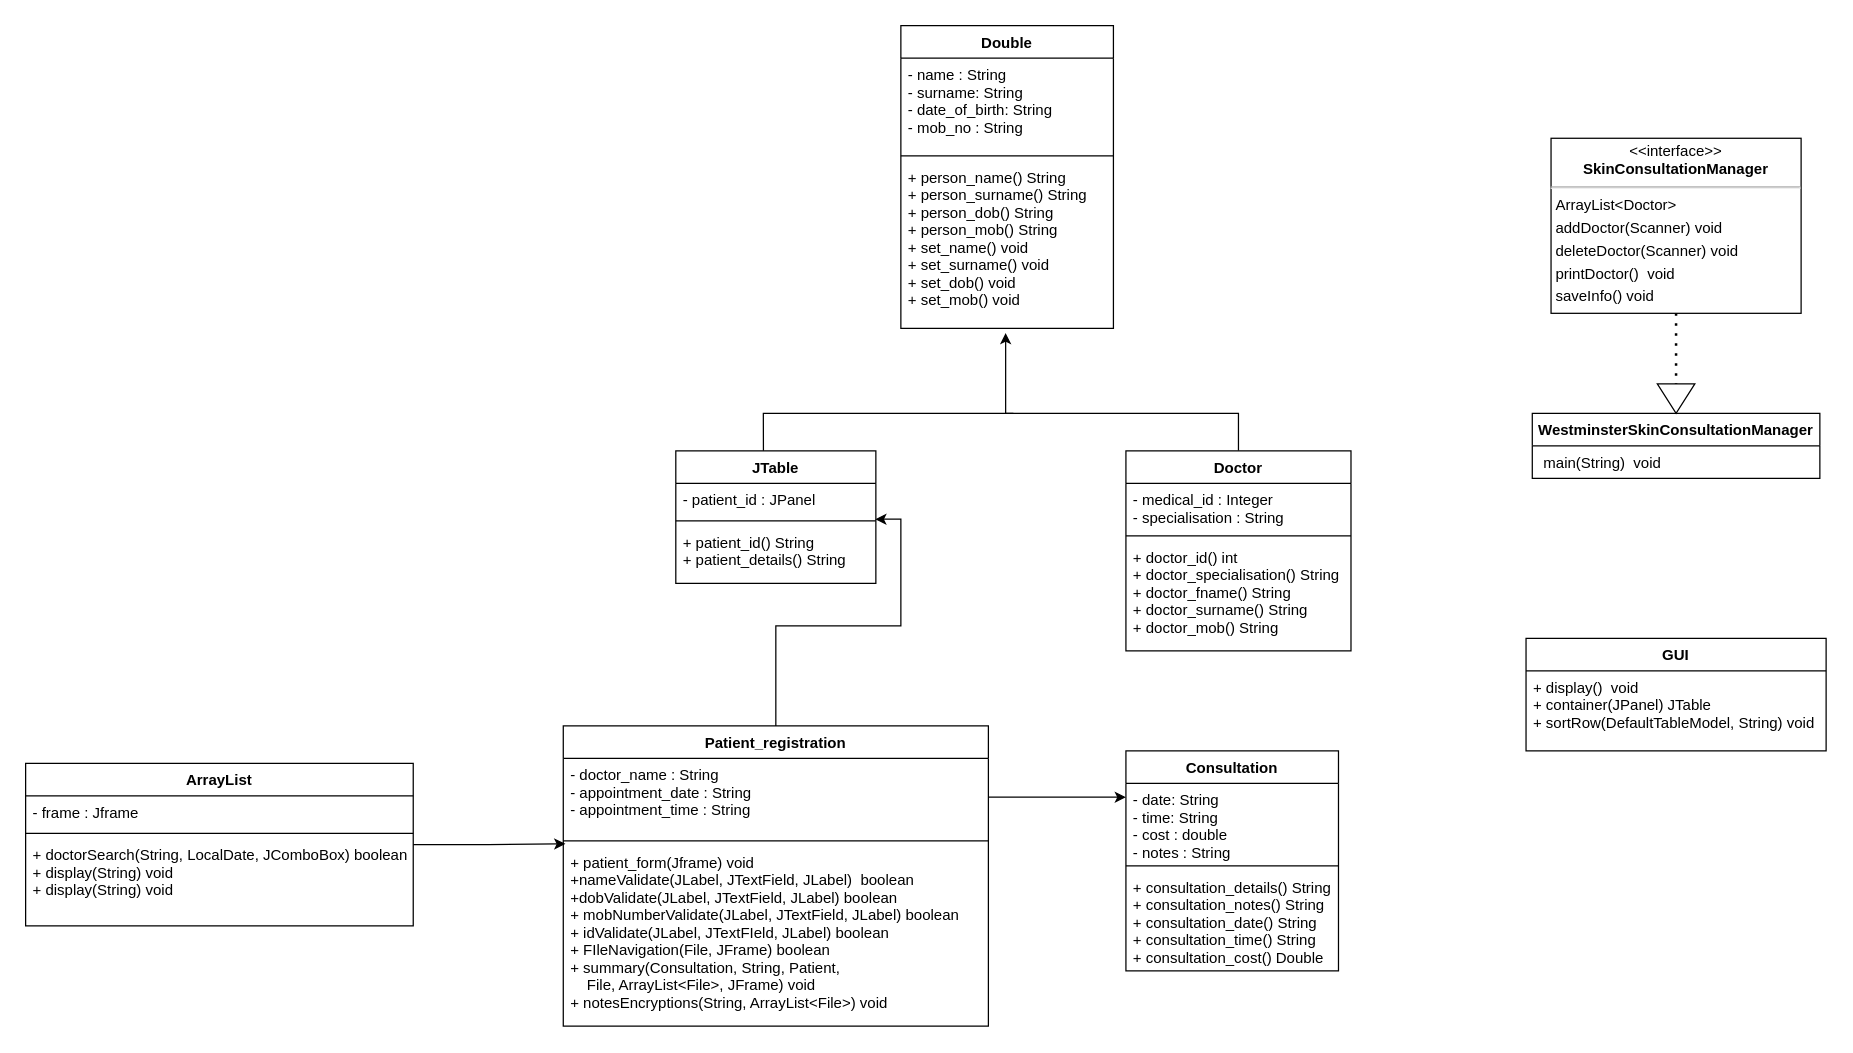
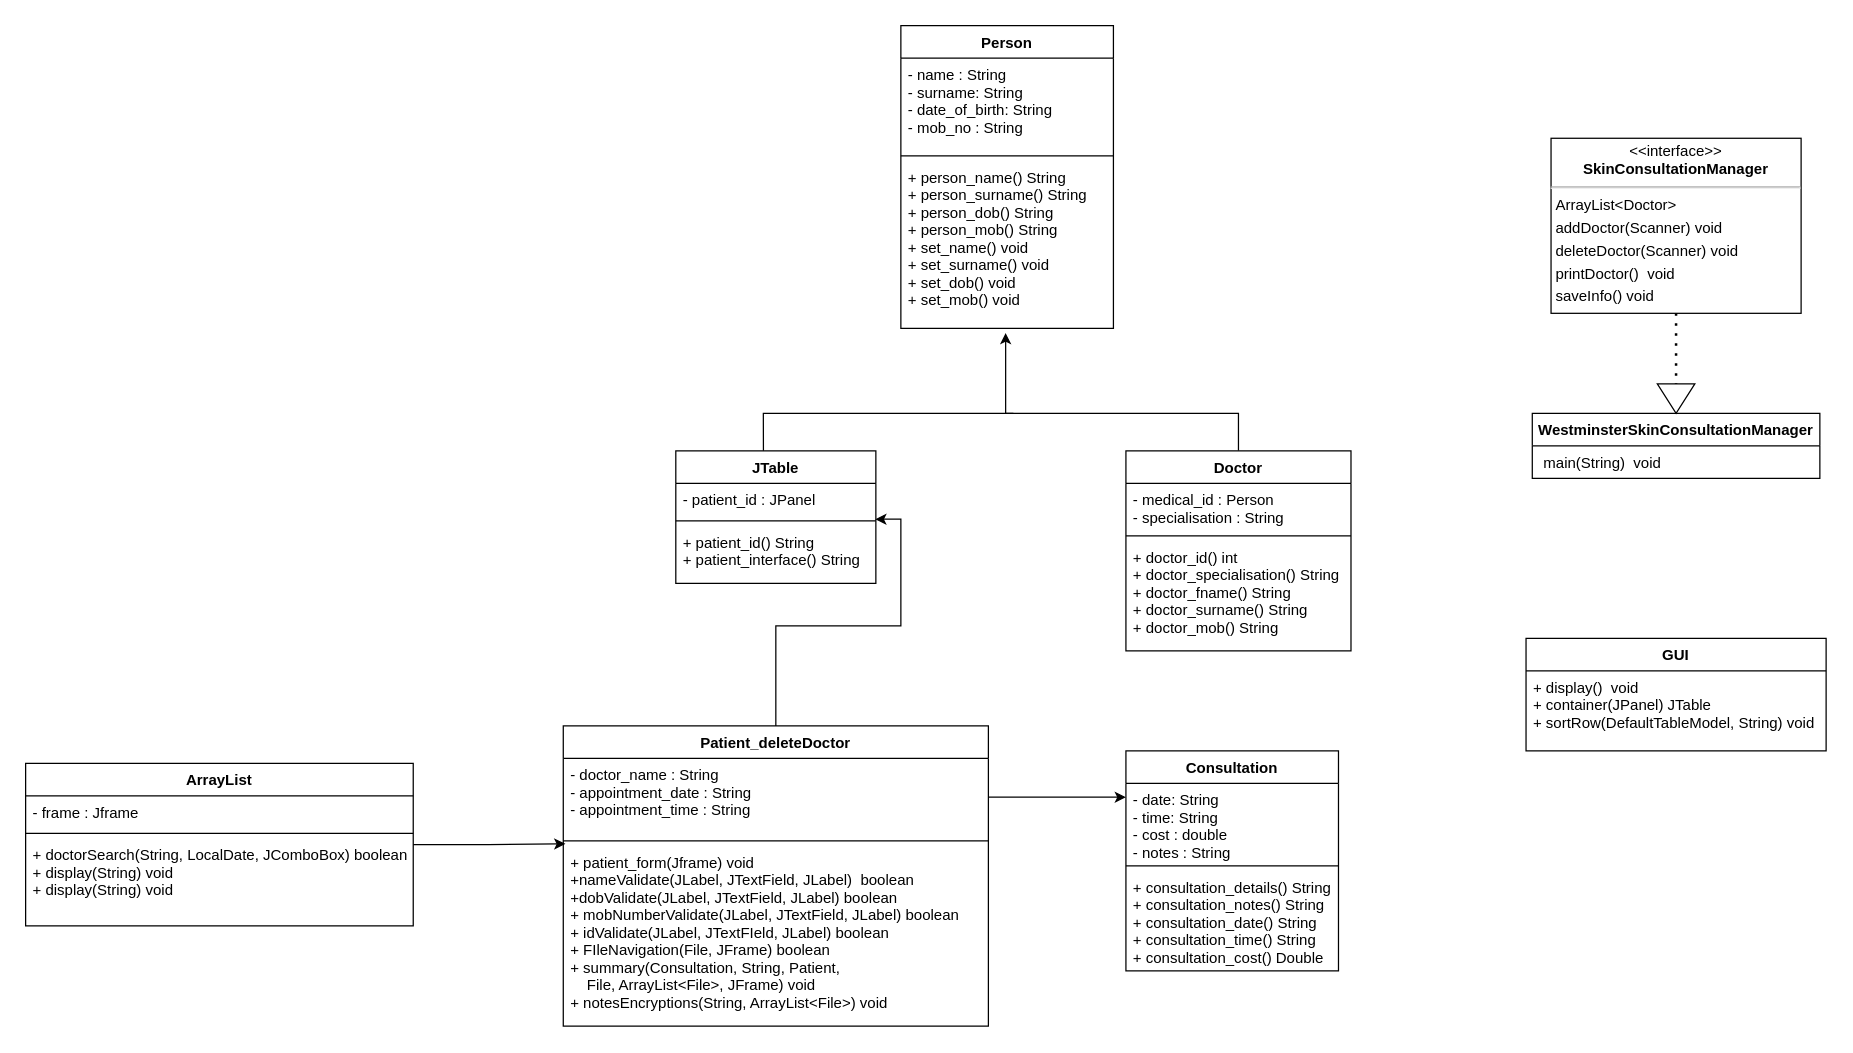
(1006, 43) -> (1006, 43)
(1211, 500) -> (1207, 500)
(761, 543) -> (761, 543)
(775, 743) -> (775, 743)
